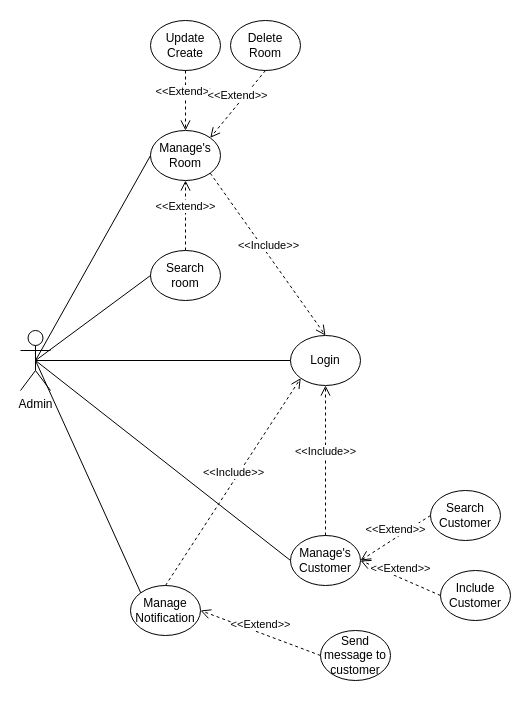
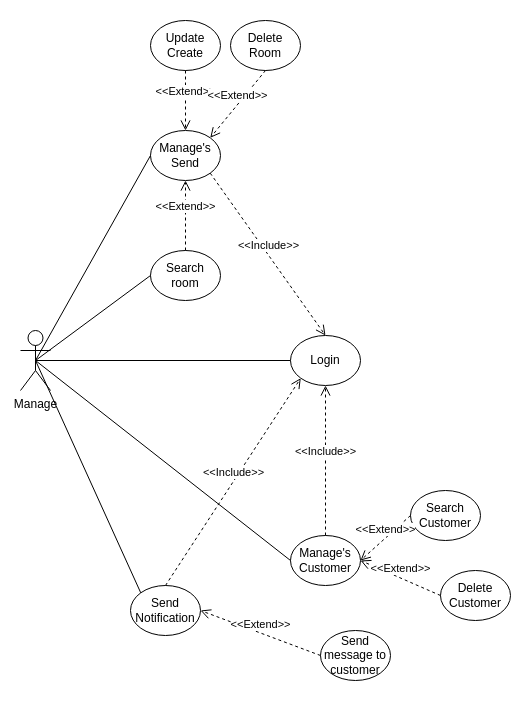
(186, 156) -> (186, 156)
(36, 405) -> (36, 405)
(466, 516) -> (446, 516)
(476, 596) -> (476, 596)
(166, 611) -> (166, 611)
